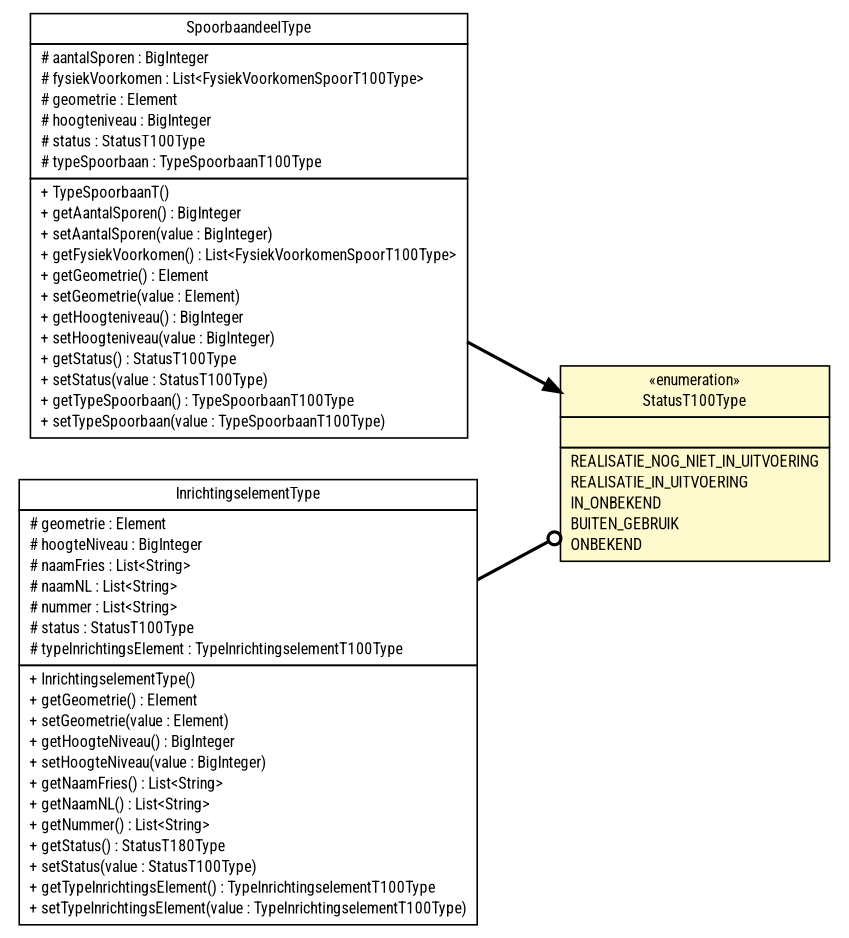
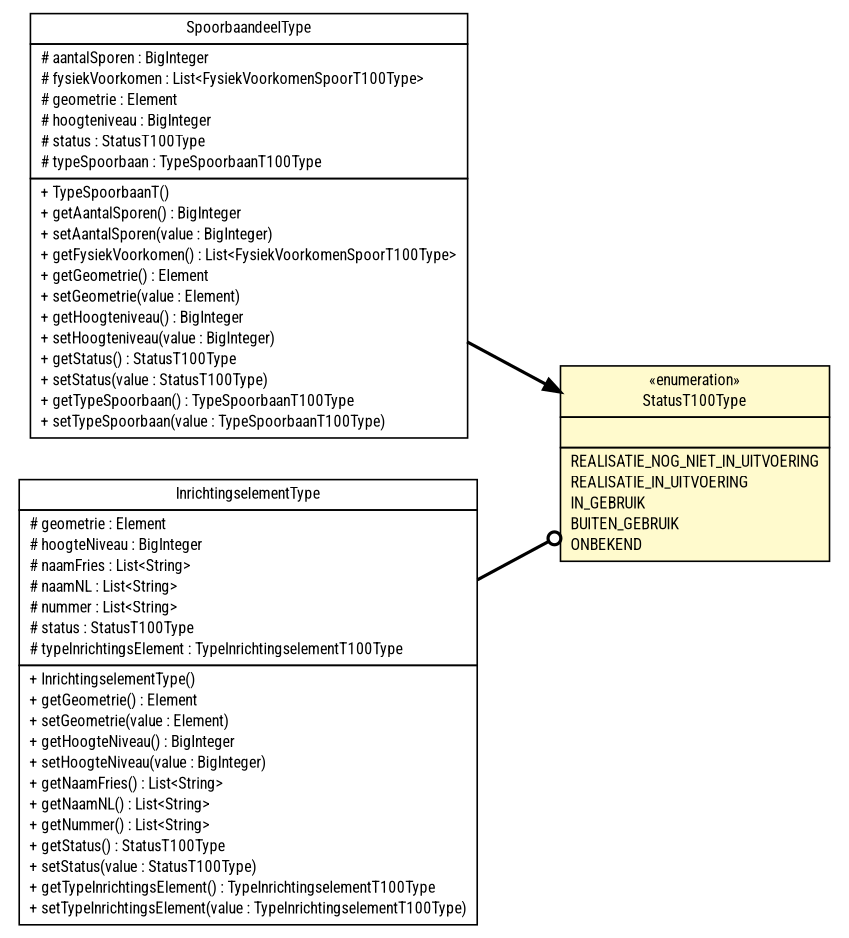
(617, 504) -> (609, 504)
(127, 846) -> (127, 846)
